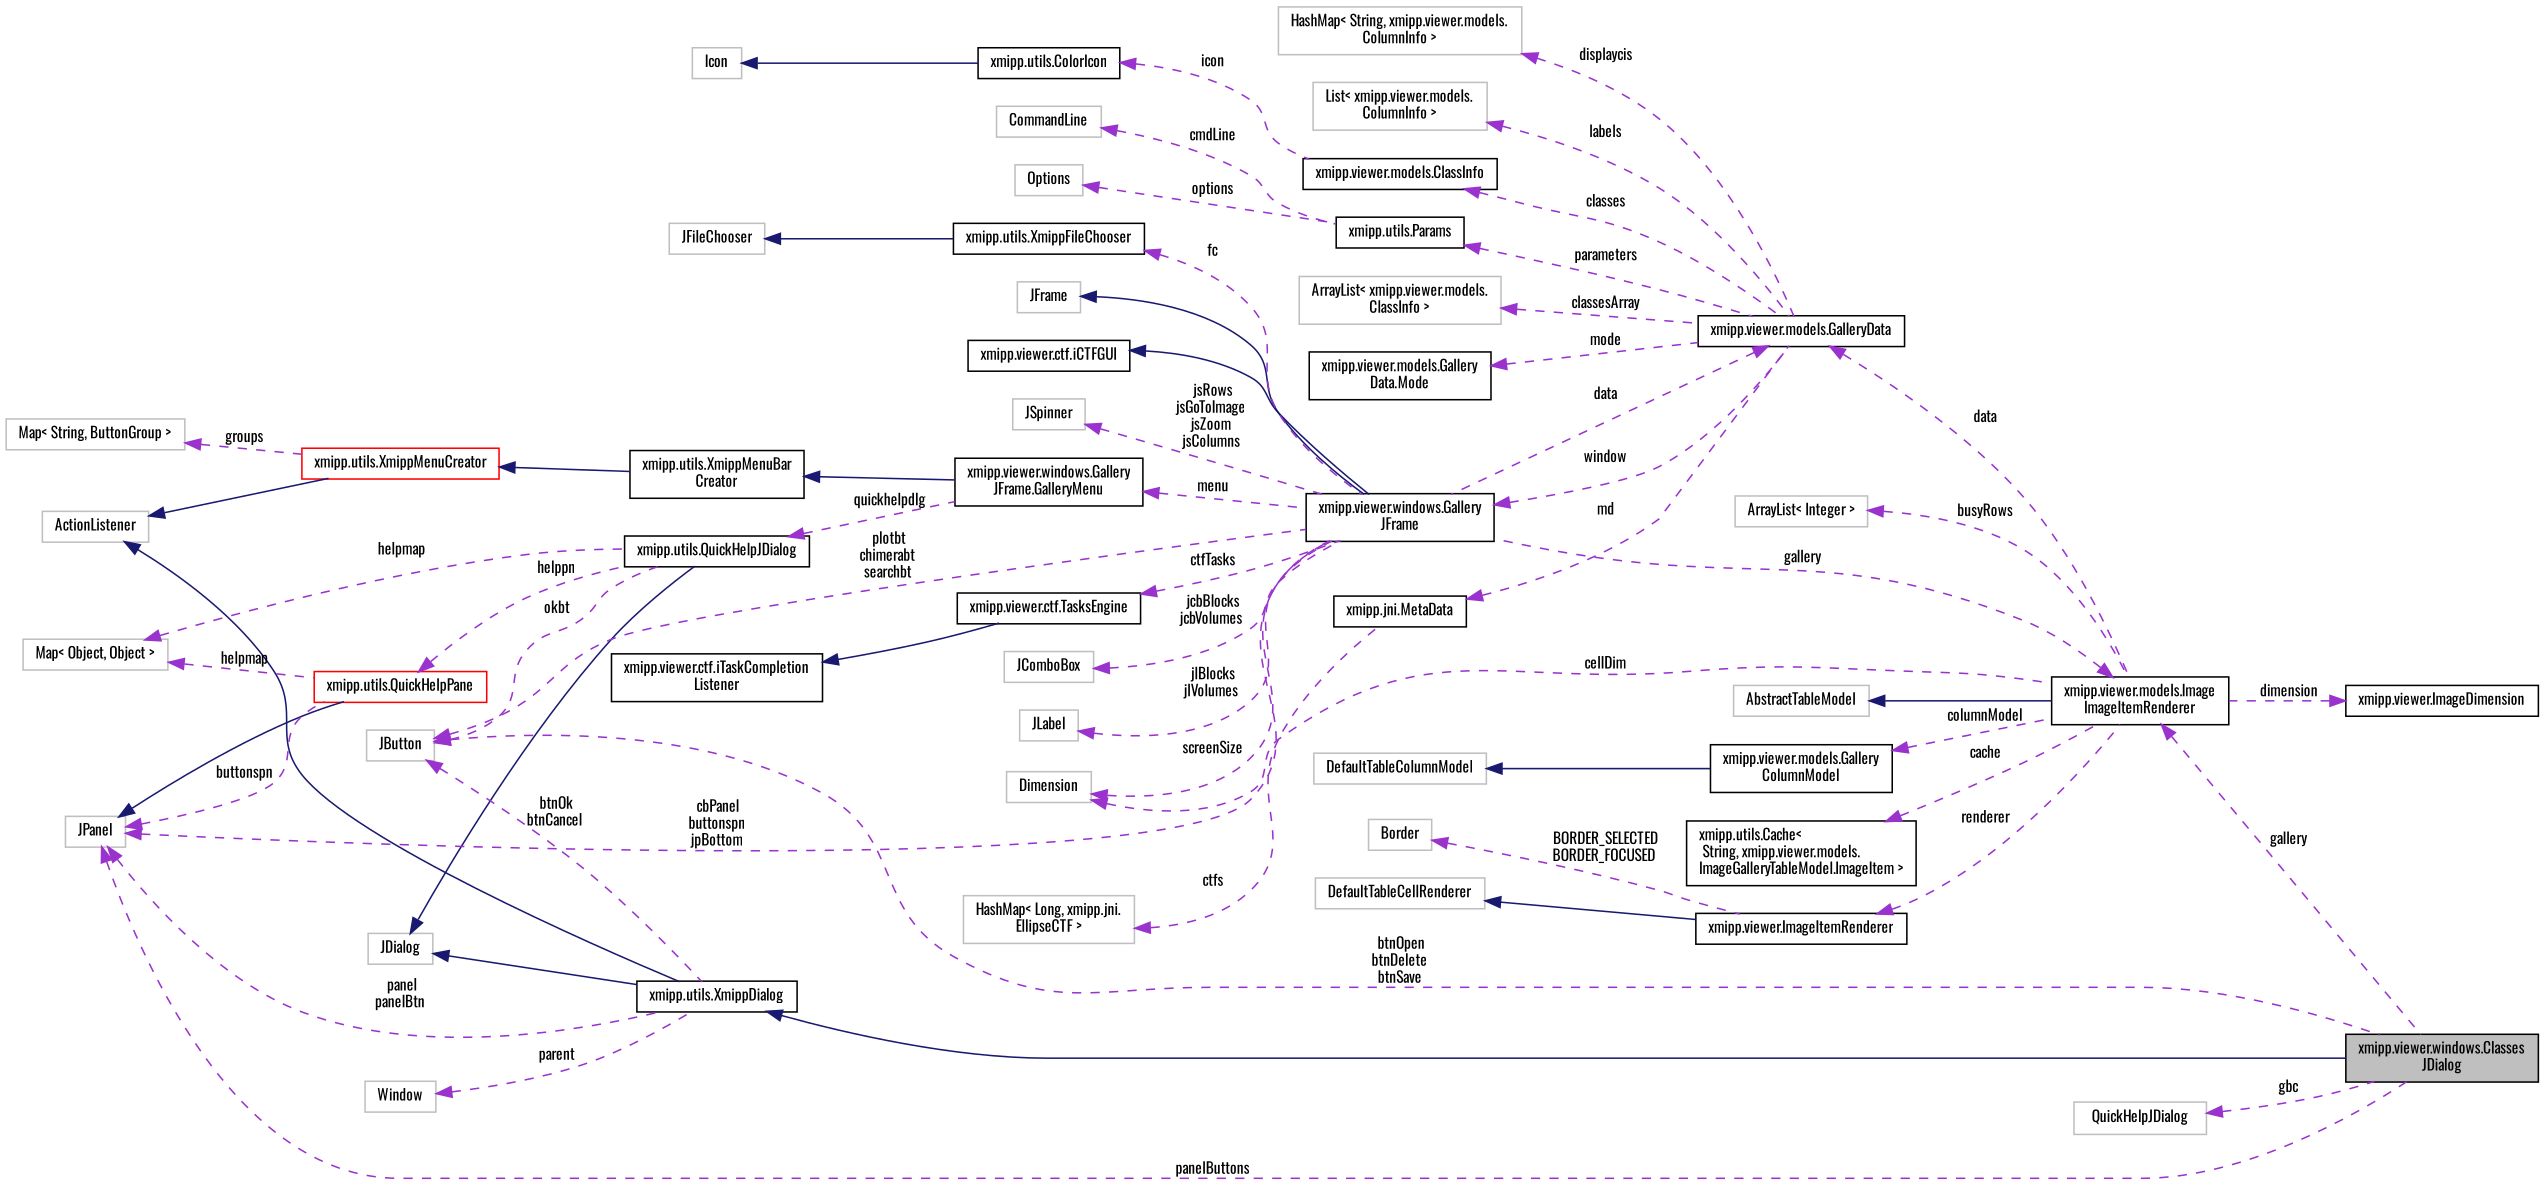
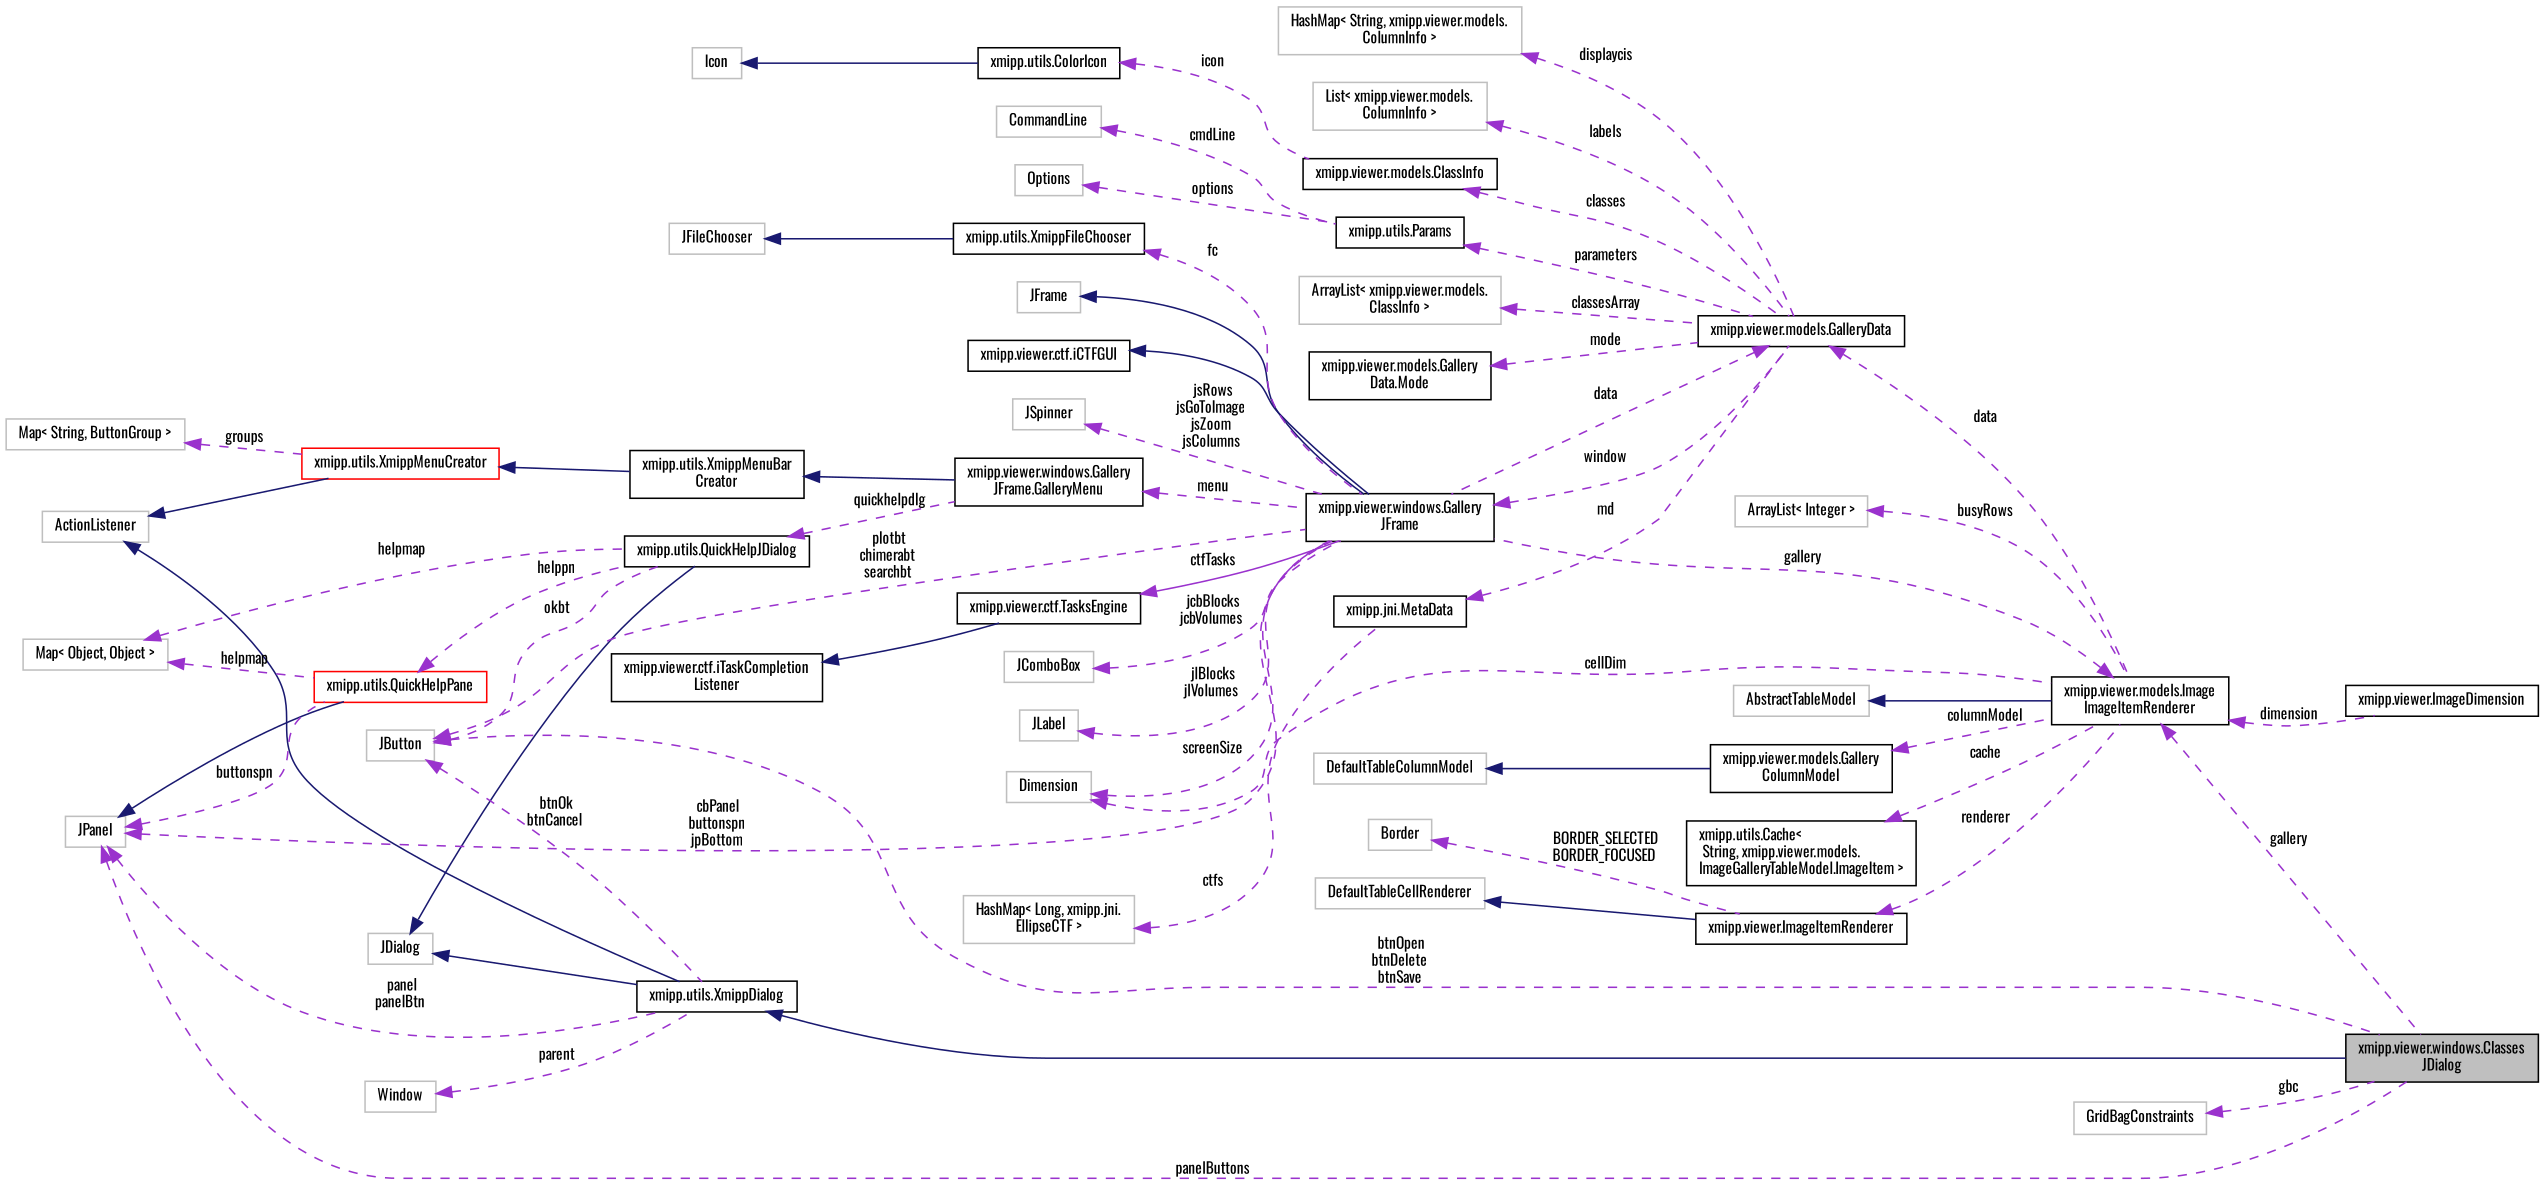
(1249, 570) -> (1249, 570)
(2279, 701) -> (2310, 725)
(2140, 1118) -> (2140, 1118)
